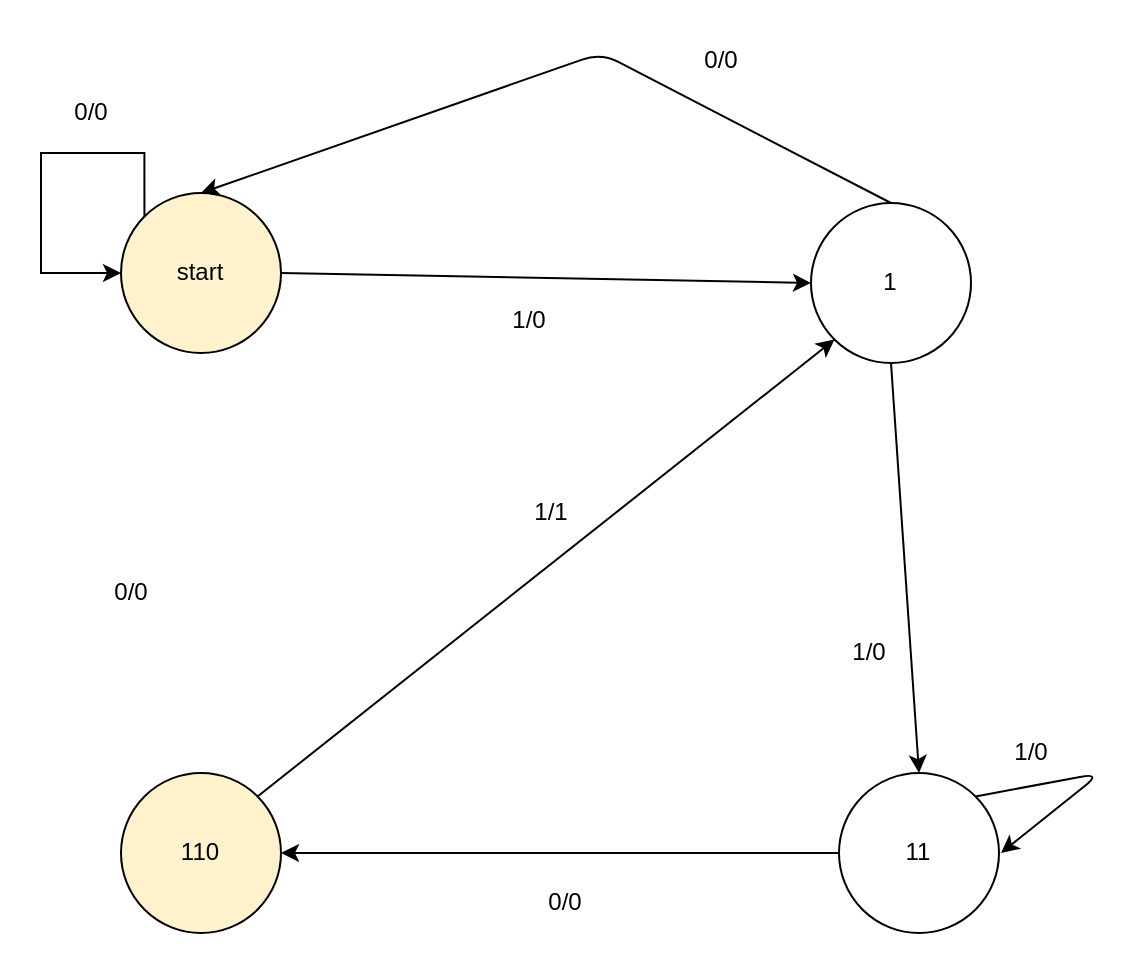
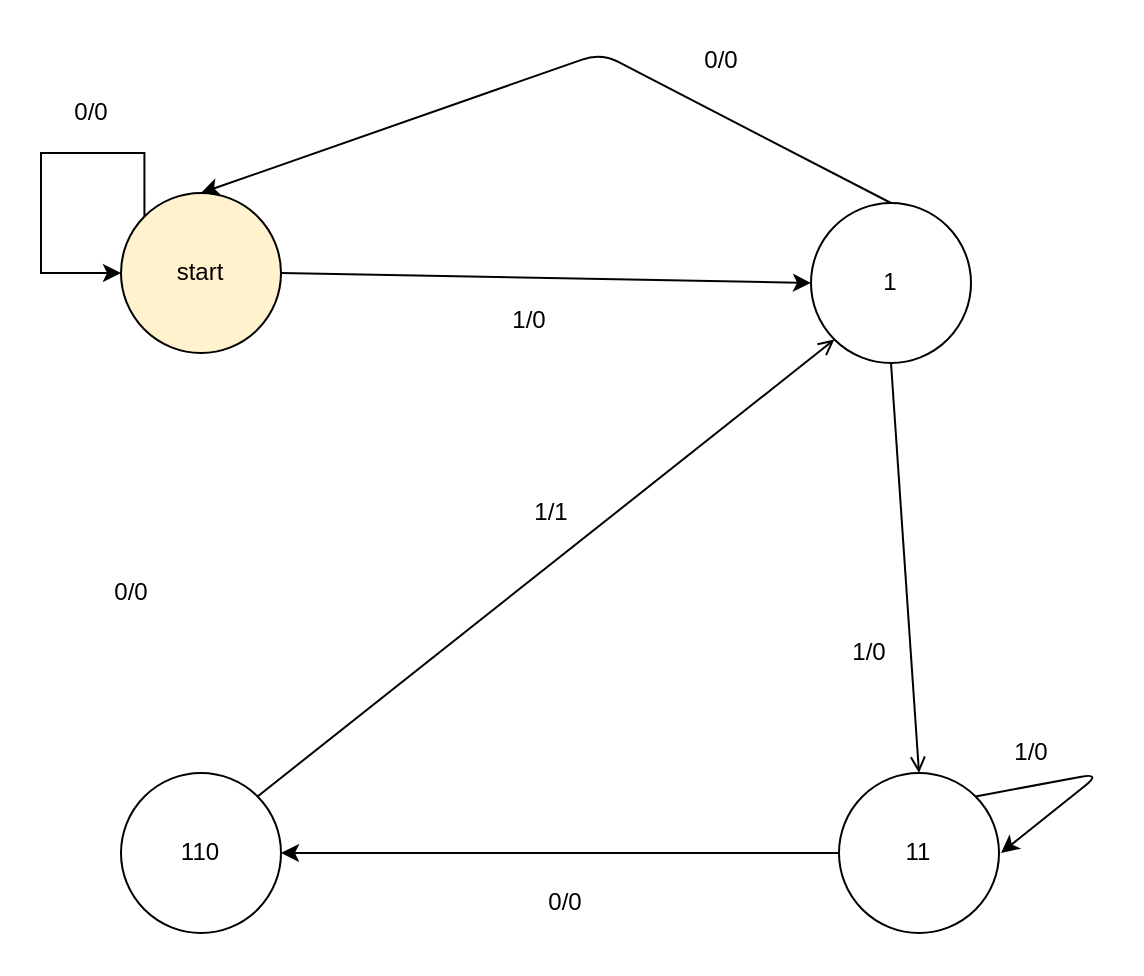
(823, 349) -> (825, 347)
(918, 758) -> (918, 761)
(201, 853) -> (201, 853)
